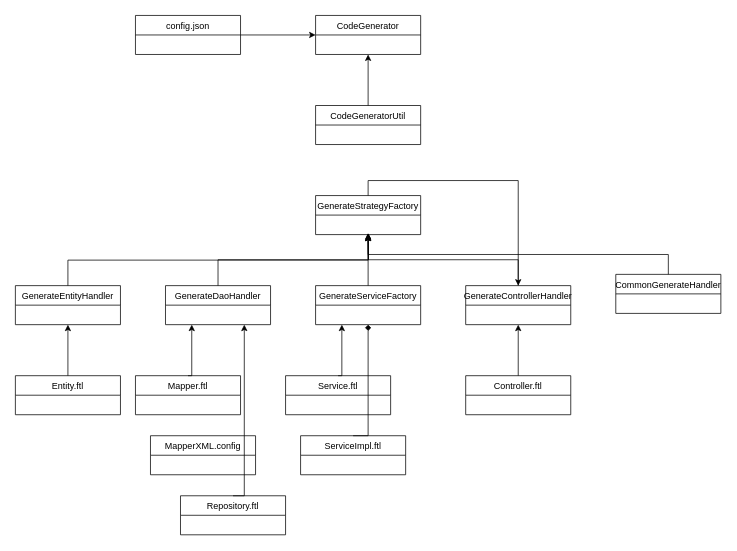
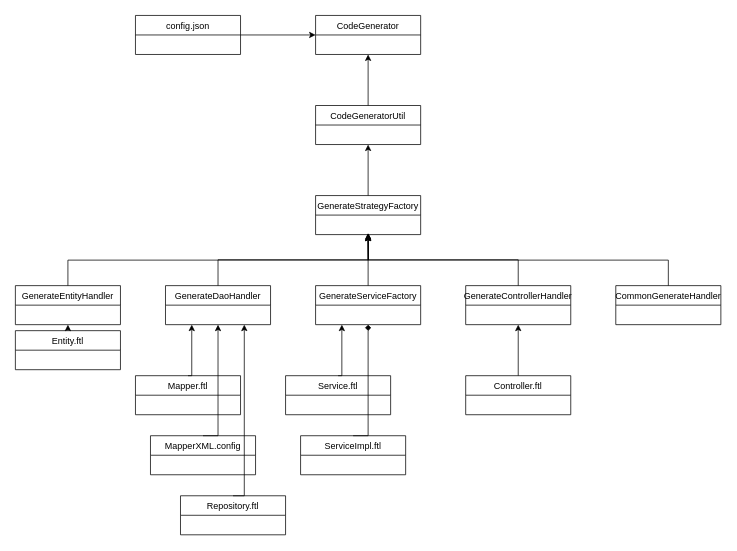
(480, 180) -> (368, 180)
(668, 294) -> (668, 305)
none -> (218, 331)
(68, 395) -> (68, 350)
